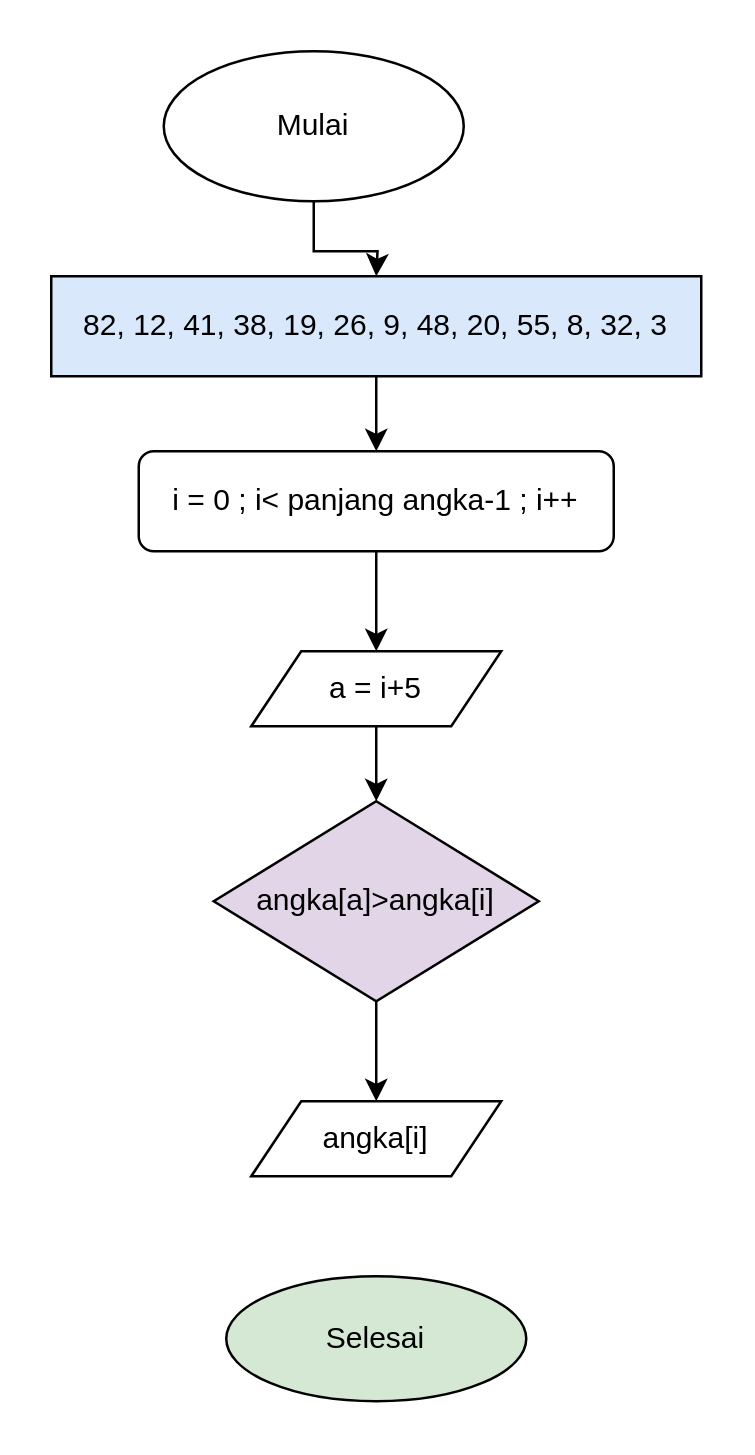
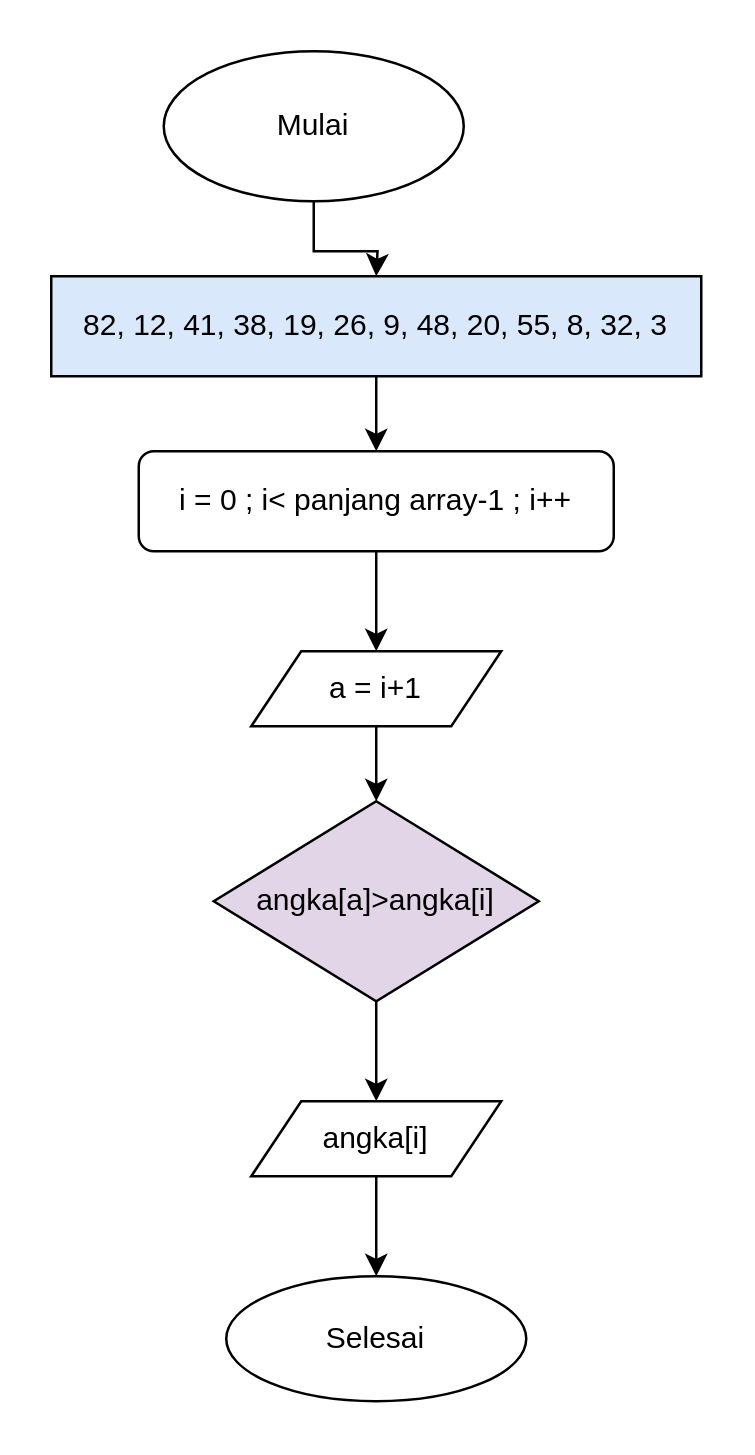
(376, 501) -> (376, 501)
(376, 689) -> (376, 689)
none -> (376, 1218)
(376, 1339) -> (376, 1339)
